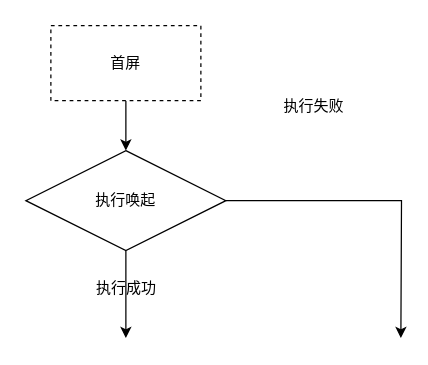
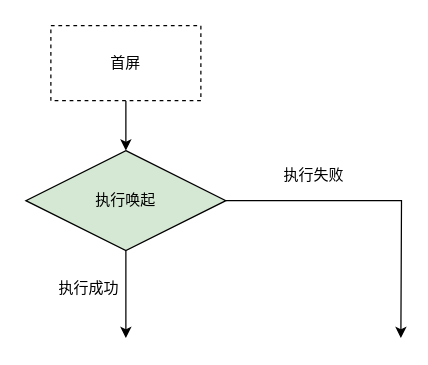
(313, 107) -> (313, 176)
(126, 201) -> (126, 201)
(126, 288) -> (88, 288)
